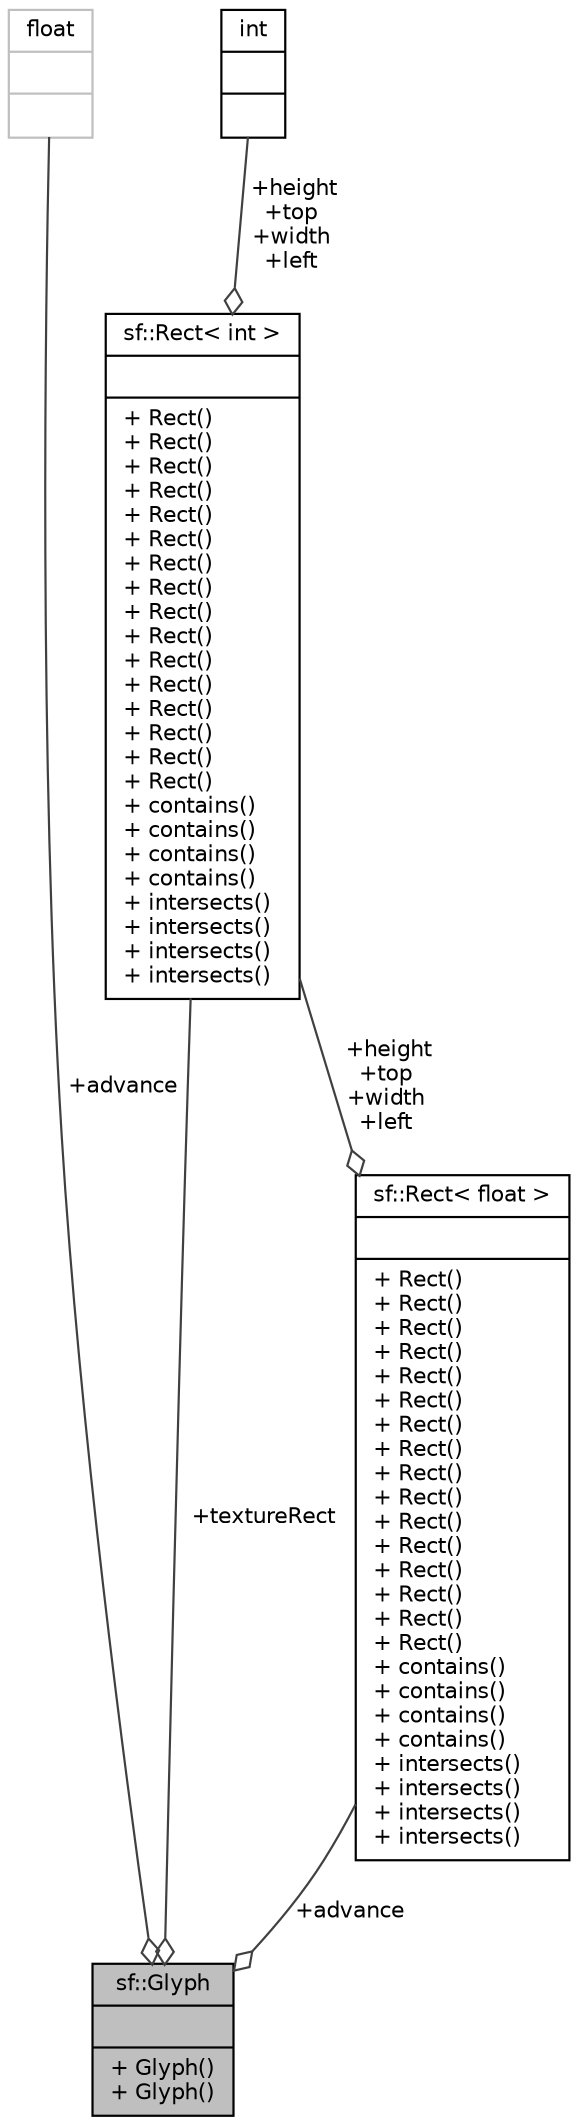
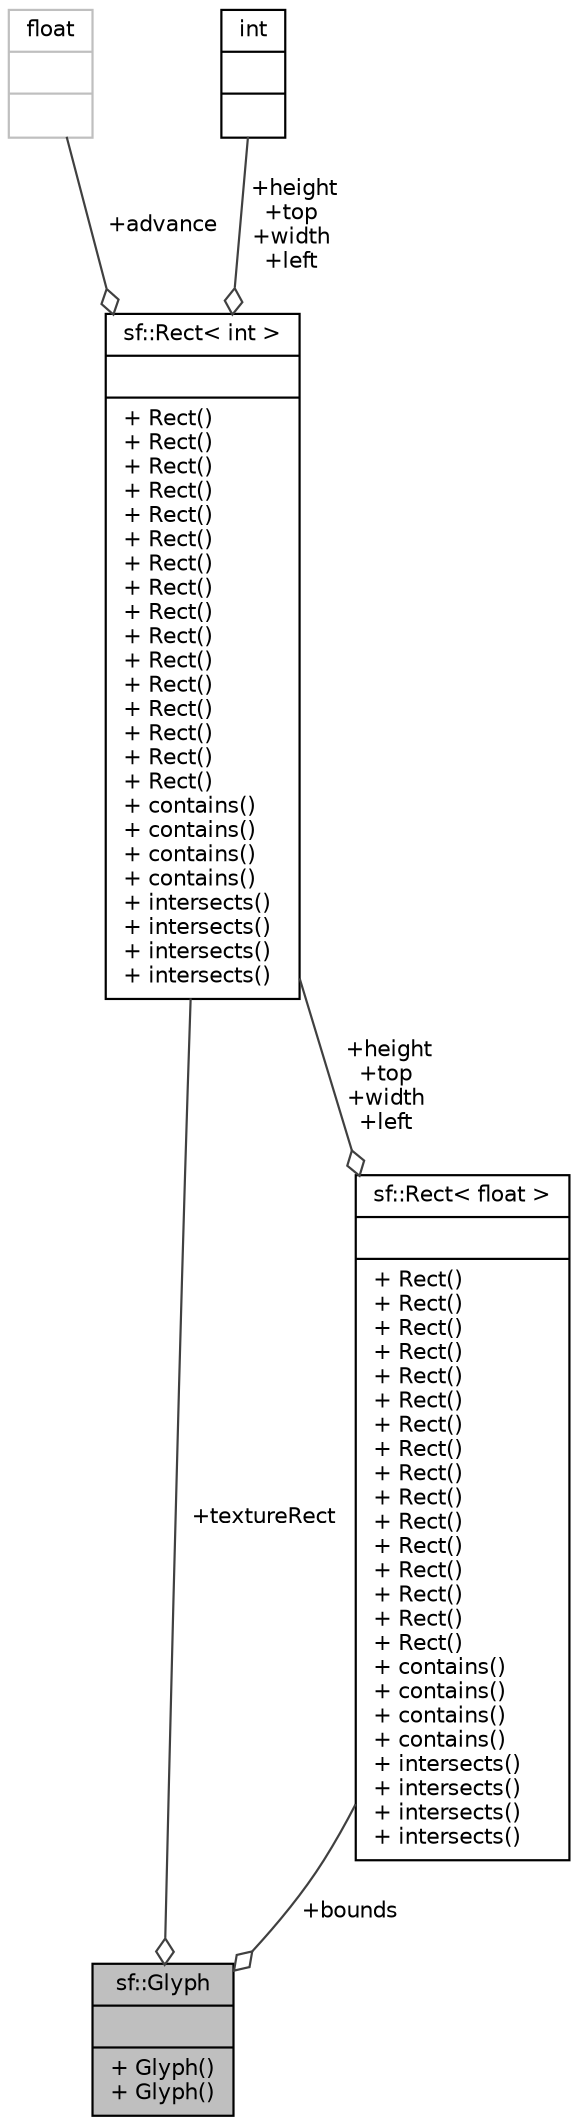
(57, 1040) -> (87, 213)
(347, 1912) -> (347, 1912)
